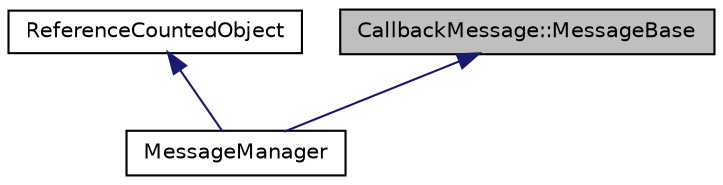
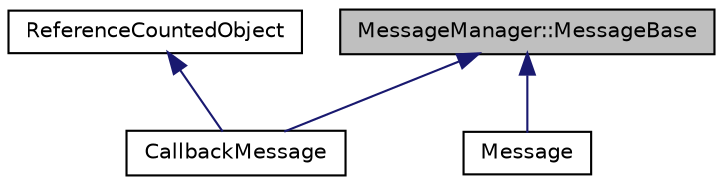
(527, 32) -> (527, 32)
(236, 153) -> (236, 153)
none -> (527, 153)
